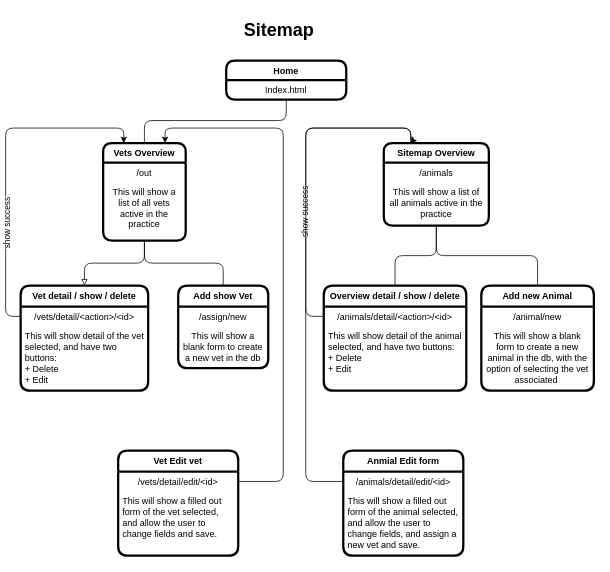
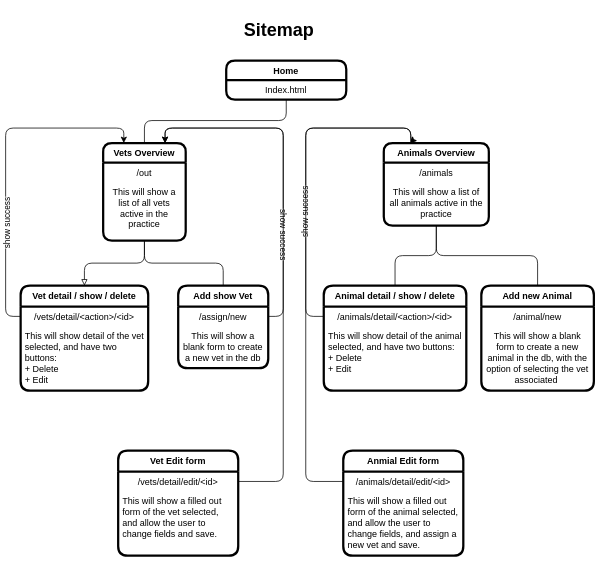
(436, 153) -> (436, 153)
(395, 296) -> (395, 296)
none -> (276, 316)
(178, 461) -> (178, 461)
